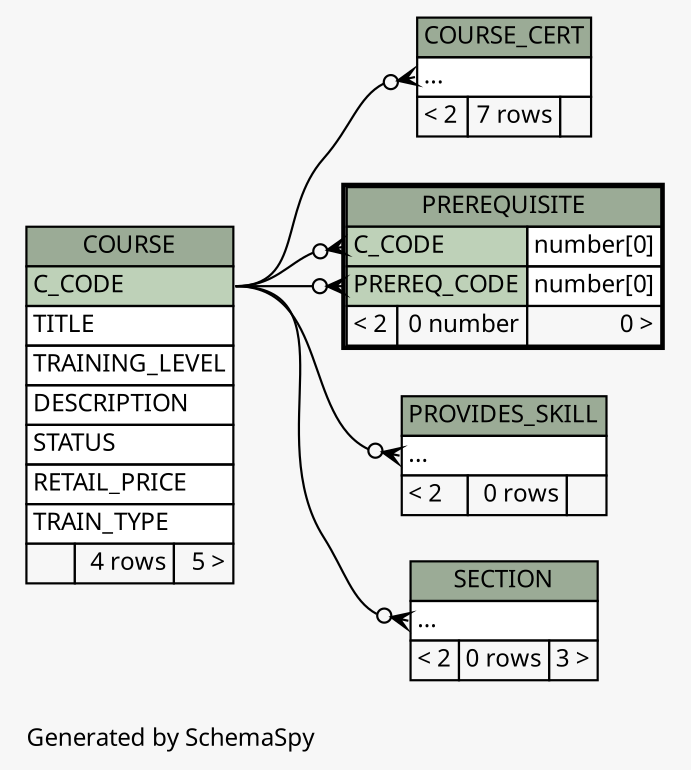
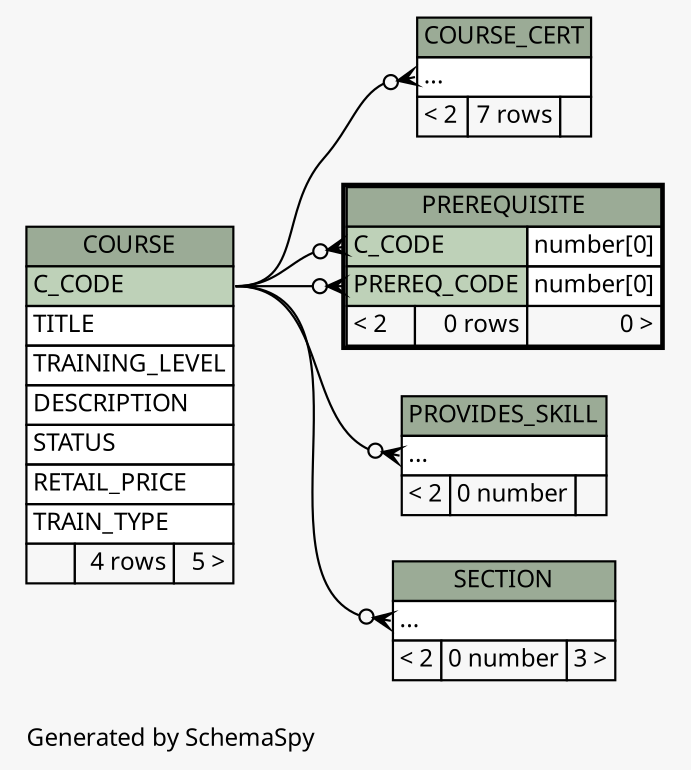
(464, 325) -> (482, 325)
(522, 494) -> (513, 494)
(504, 659) -> (504, 659)
